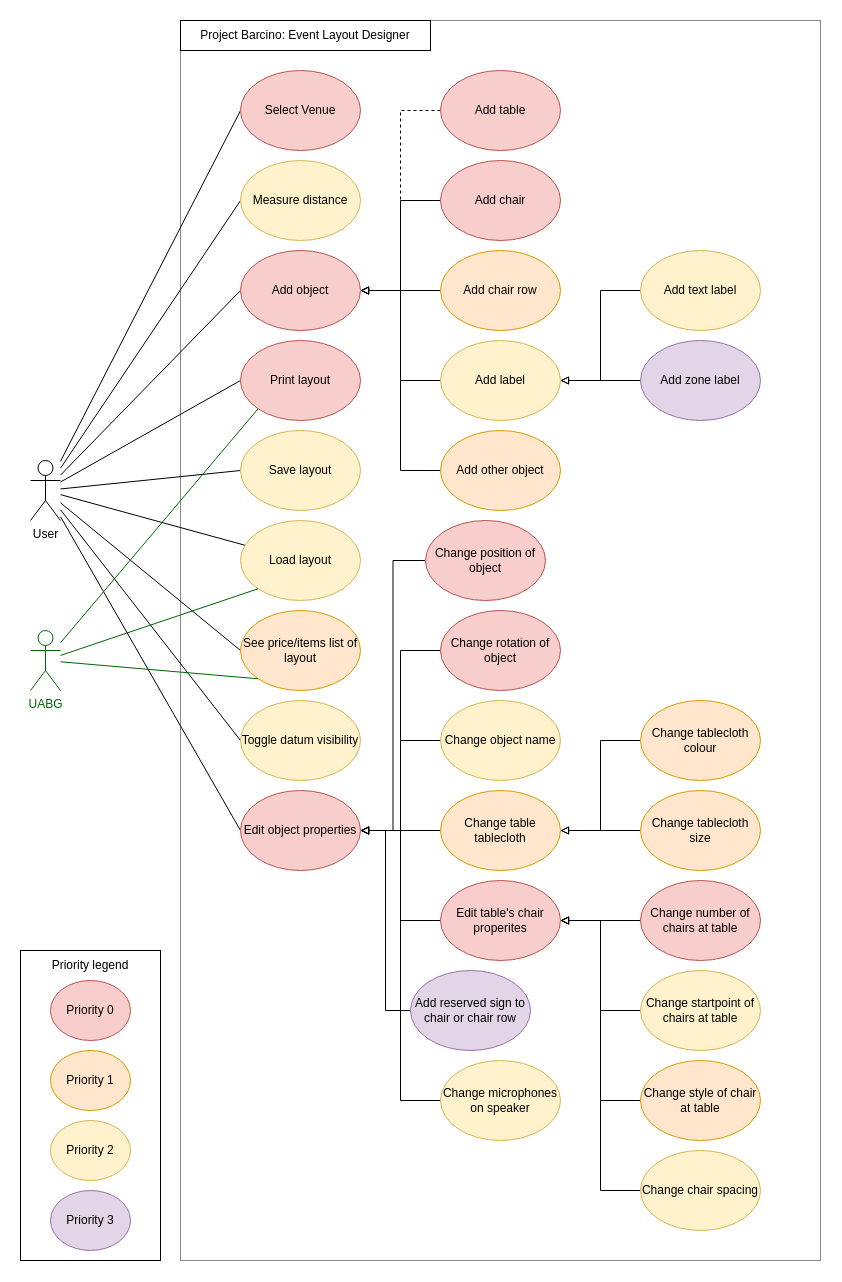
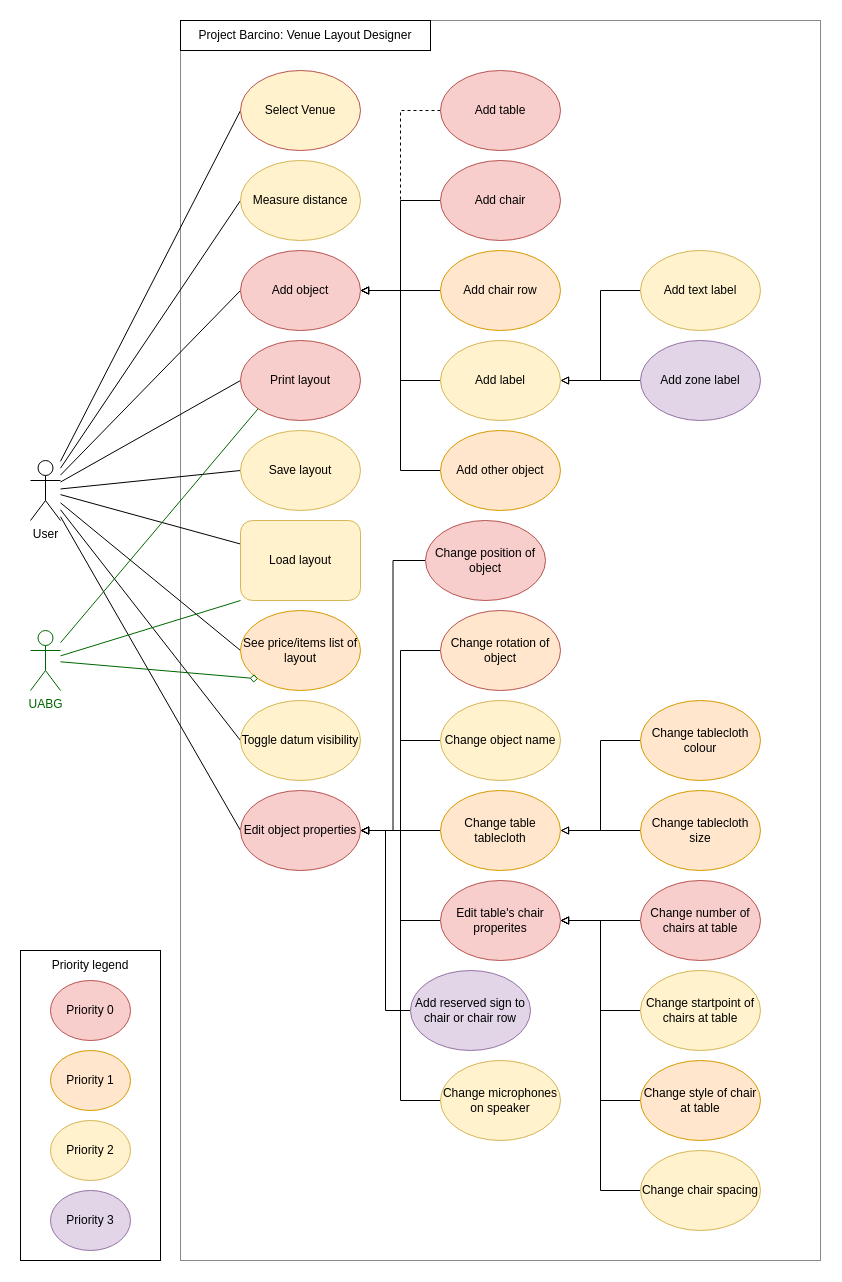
(306, 36) -> (306, 36)
(301, 111) -> (301, 111)
(301, 561) -> (301, 561)
(501, 651) -> (501, 651)
(253, 678) -> (249, 678)
